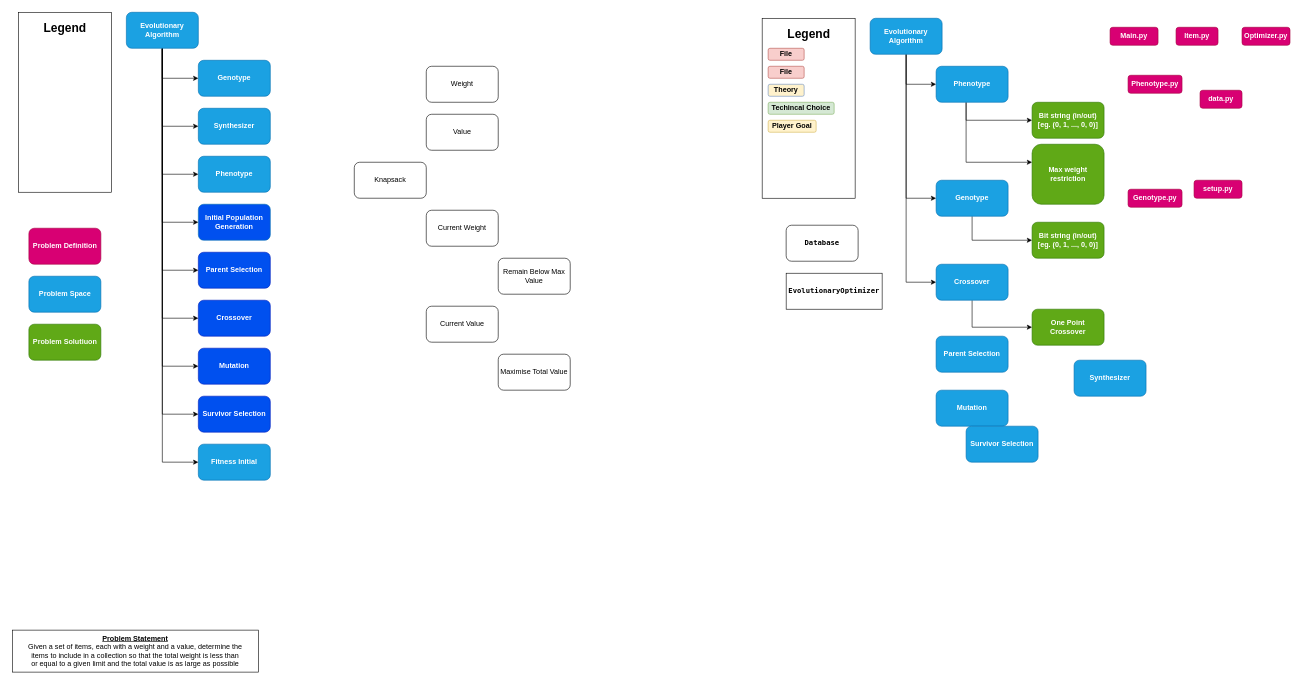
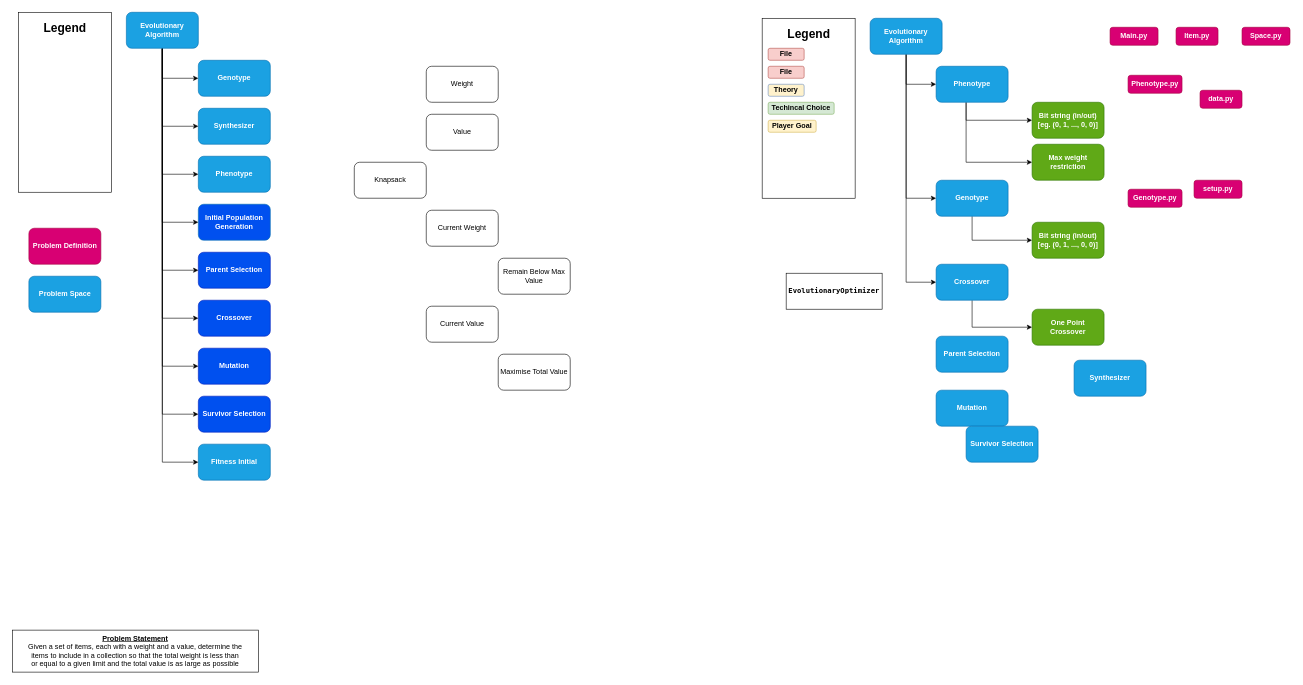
(1266, 36) -> (1266, 36)
(1068, 174) -> (1068, 162)
(822, 243) -> none
(65, 342) -> none
